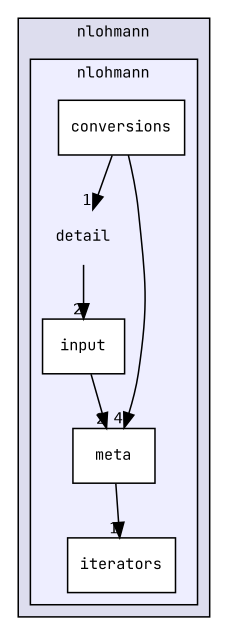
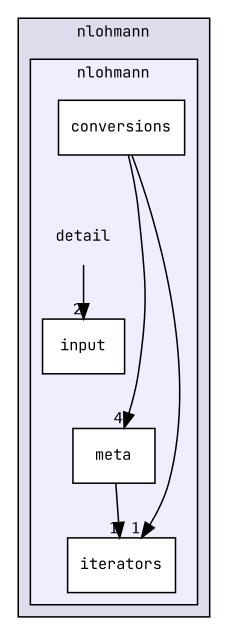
(105, 175) -> (177, 340)
(97, 394) -> none
